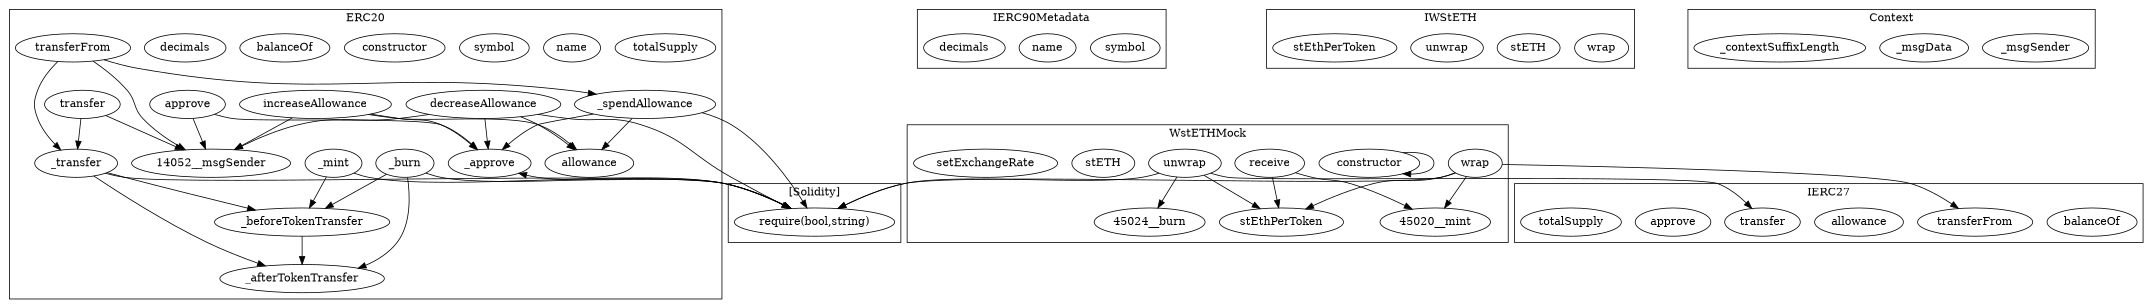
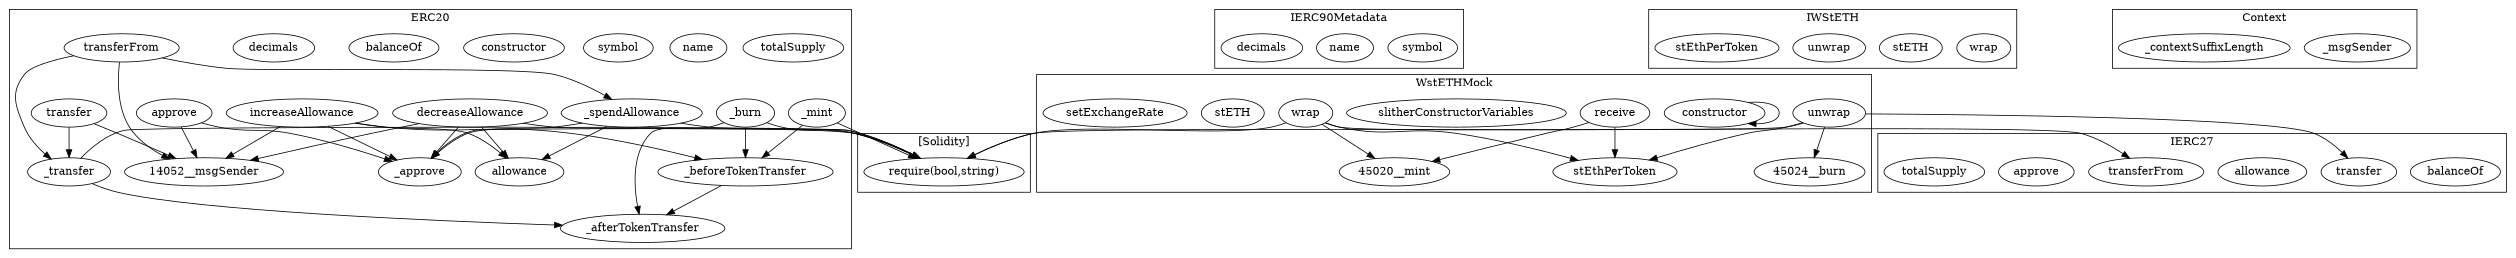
(1924, 48) -> none
none -> (1456, 113)
(177, 191) -> (577, 134)
